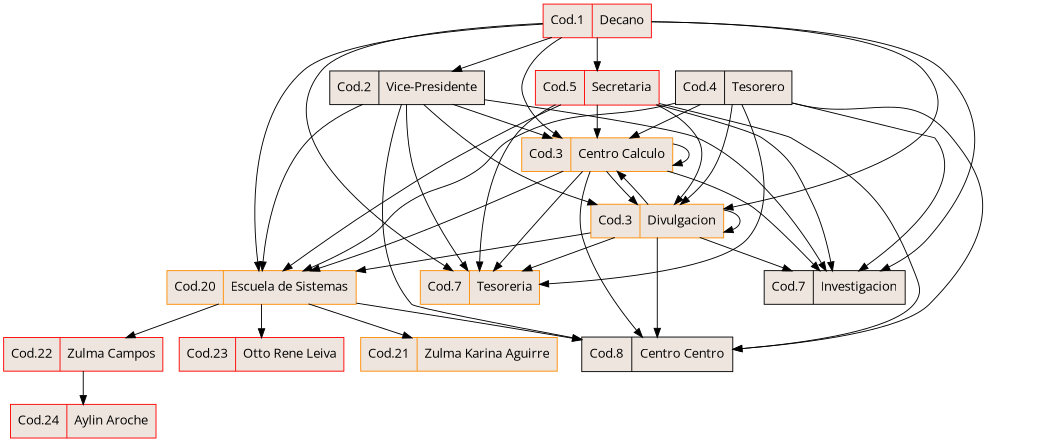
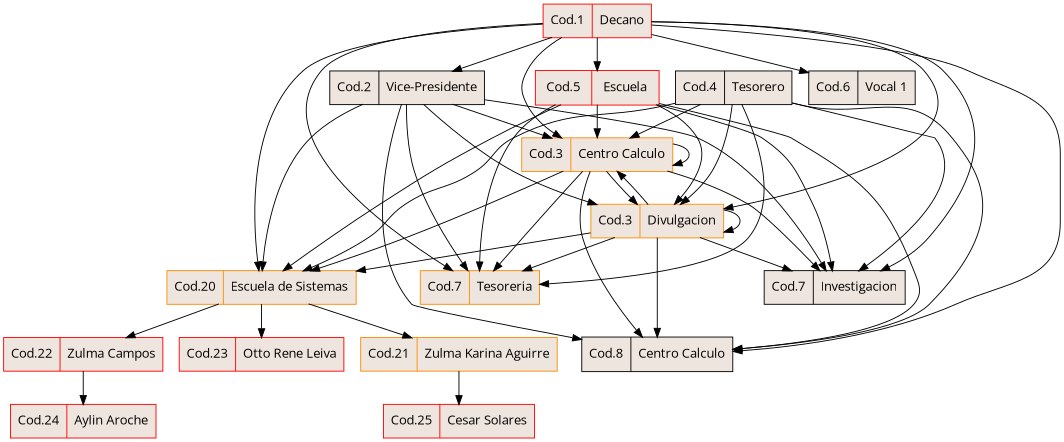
(622, 87) -> (625, 87)
none -> (862, 88)
(427, 314) -> (1059, 142)
(682, 354) -> (682, 354)
none -> (459, 421)
